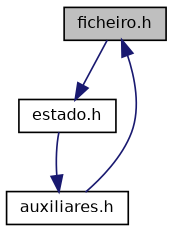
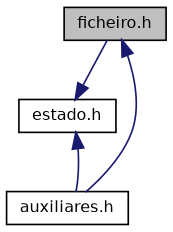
(57, 154) -> (78, 170)
